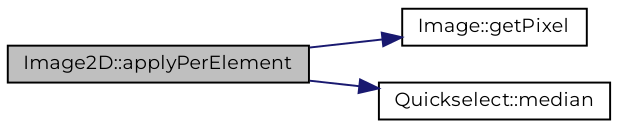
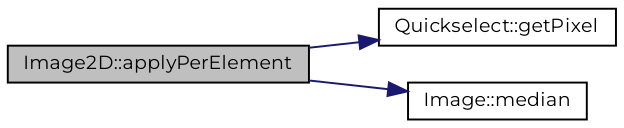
(495, 27) -> (497, 27)
(495, 101) -> (497, 101)
